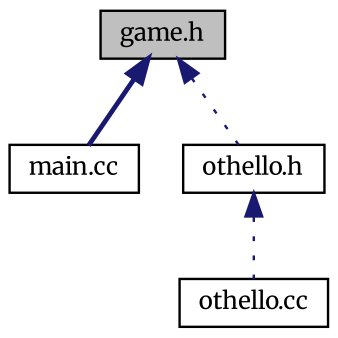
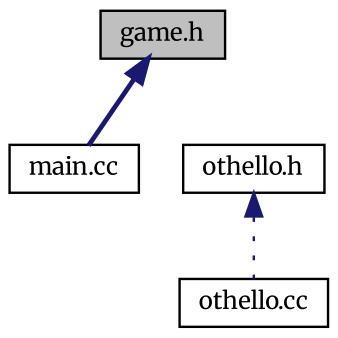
(215, 112) -> none
